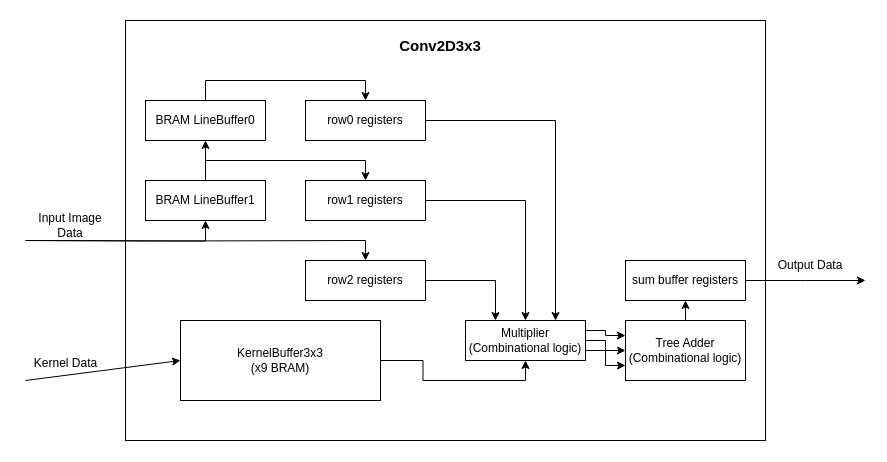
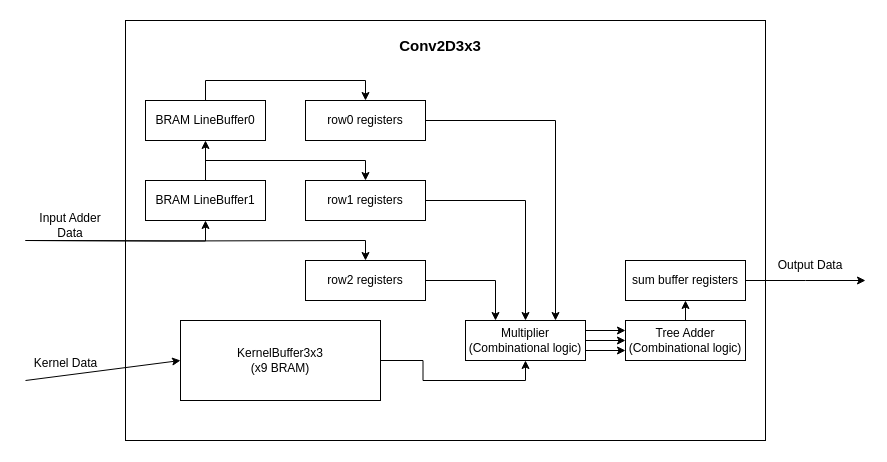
(71, 226) -> (71, 226)
(686, 351) -> (686, 341)
